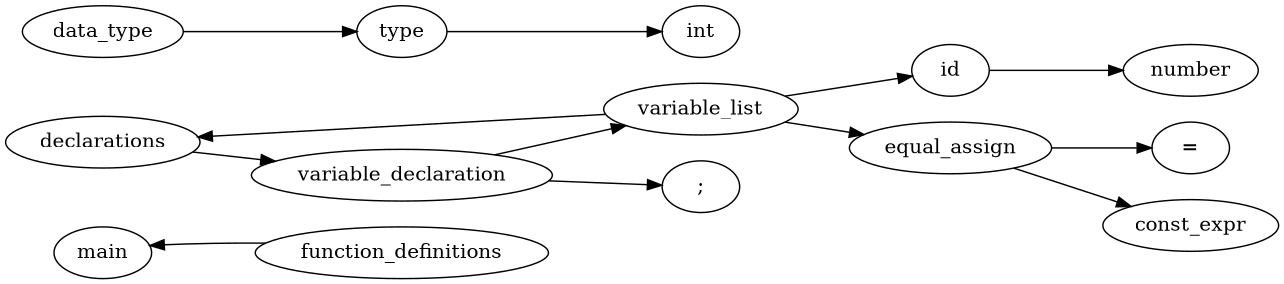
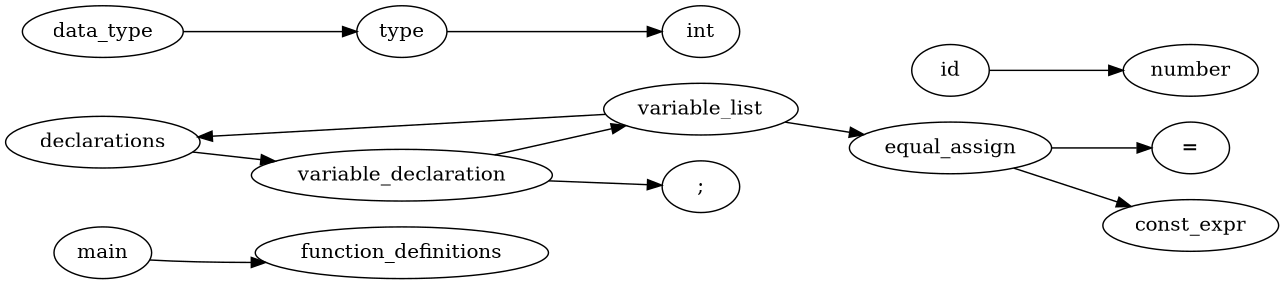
(841, 87) -> none
(215, 243) -> (200, 262)
